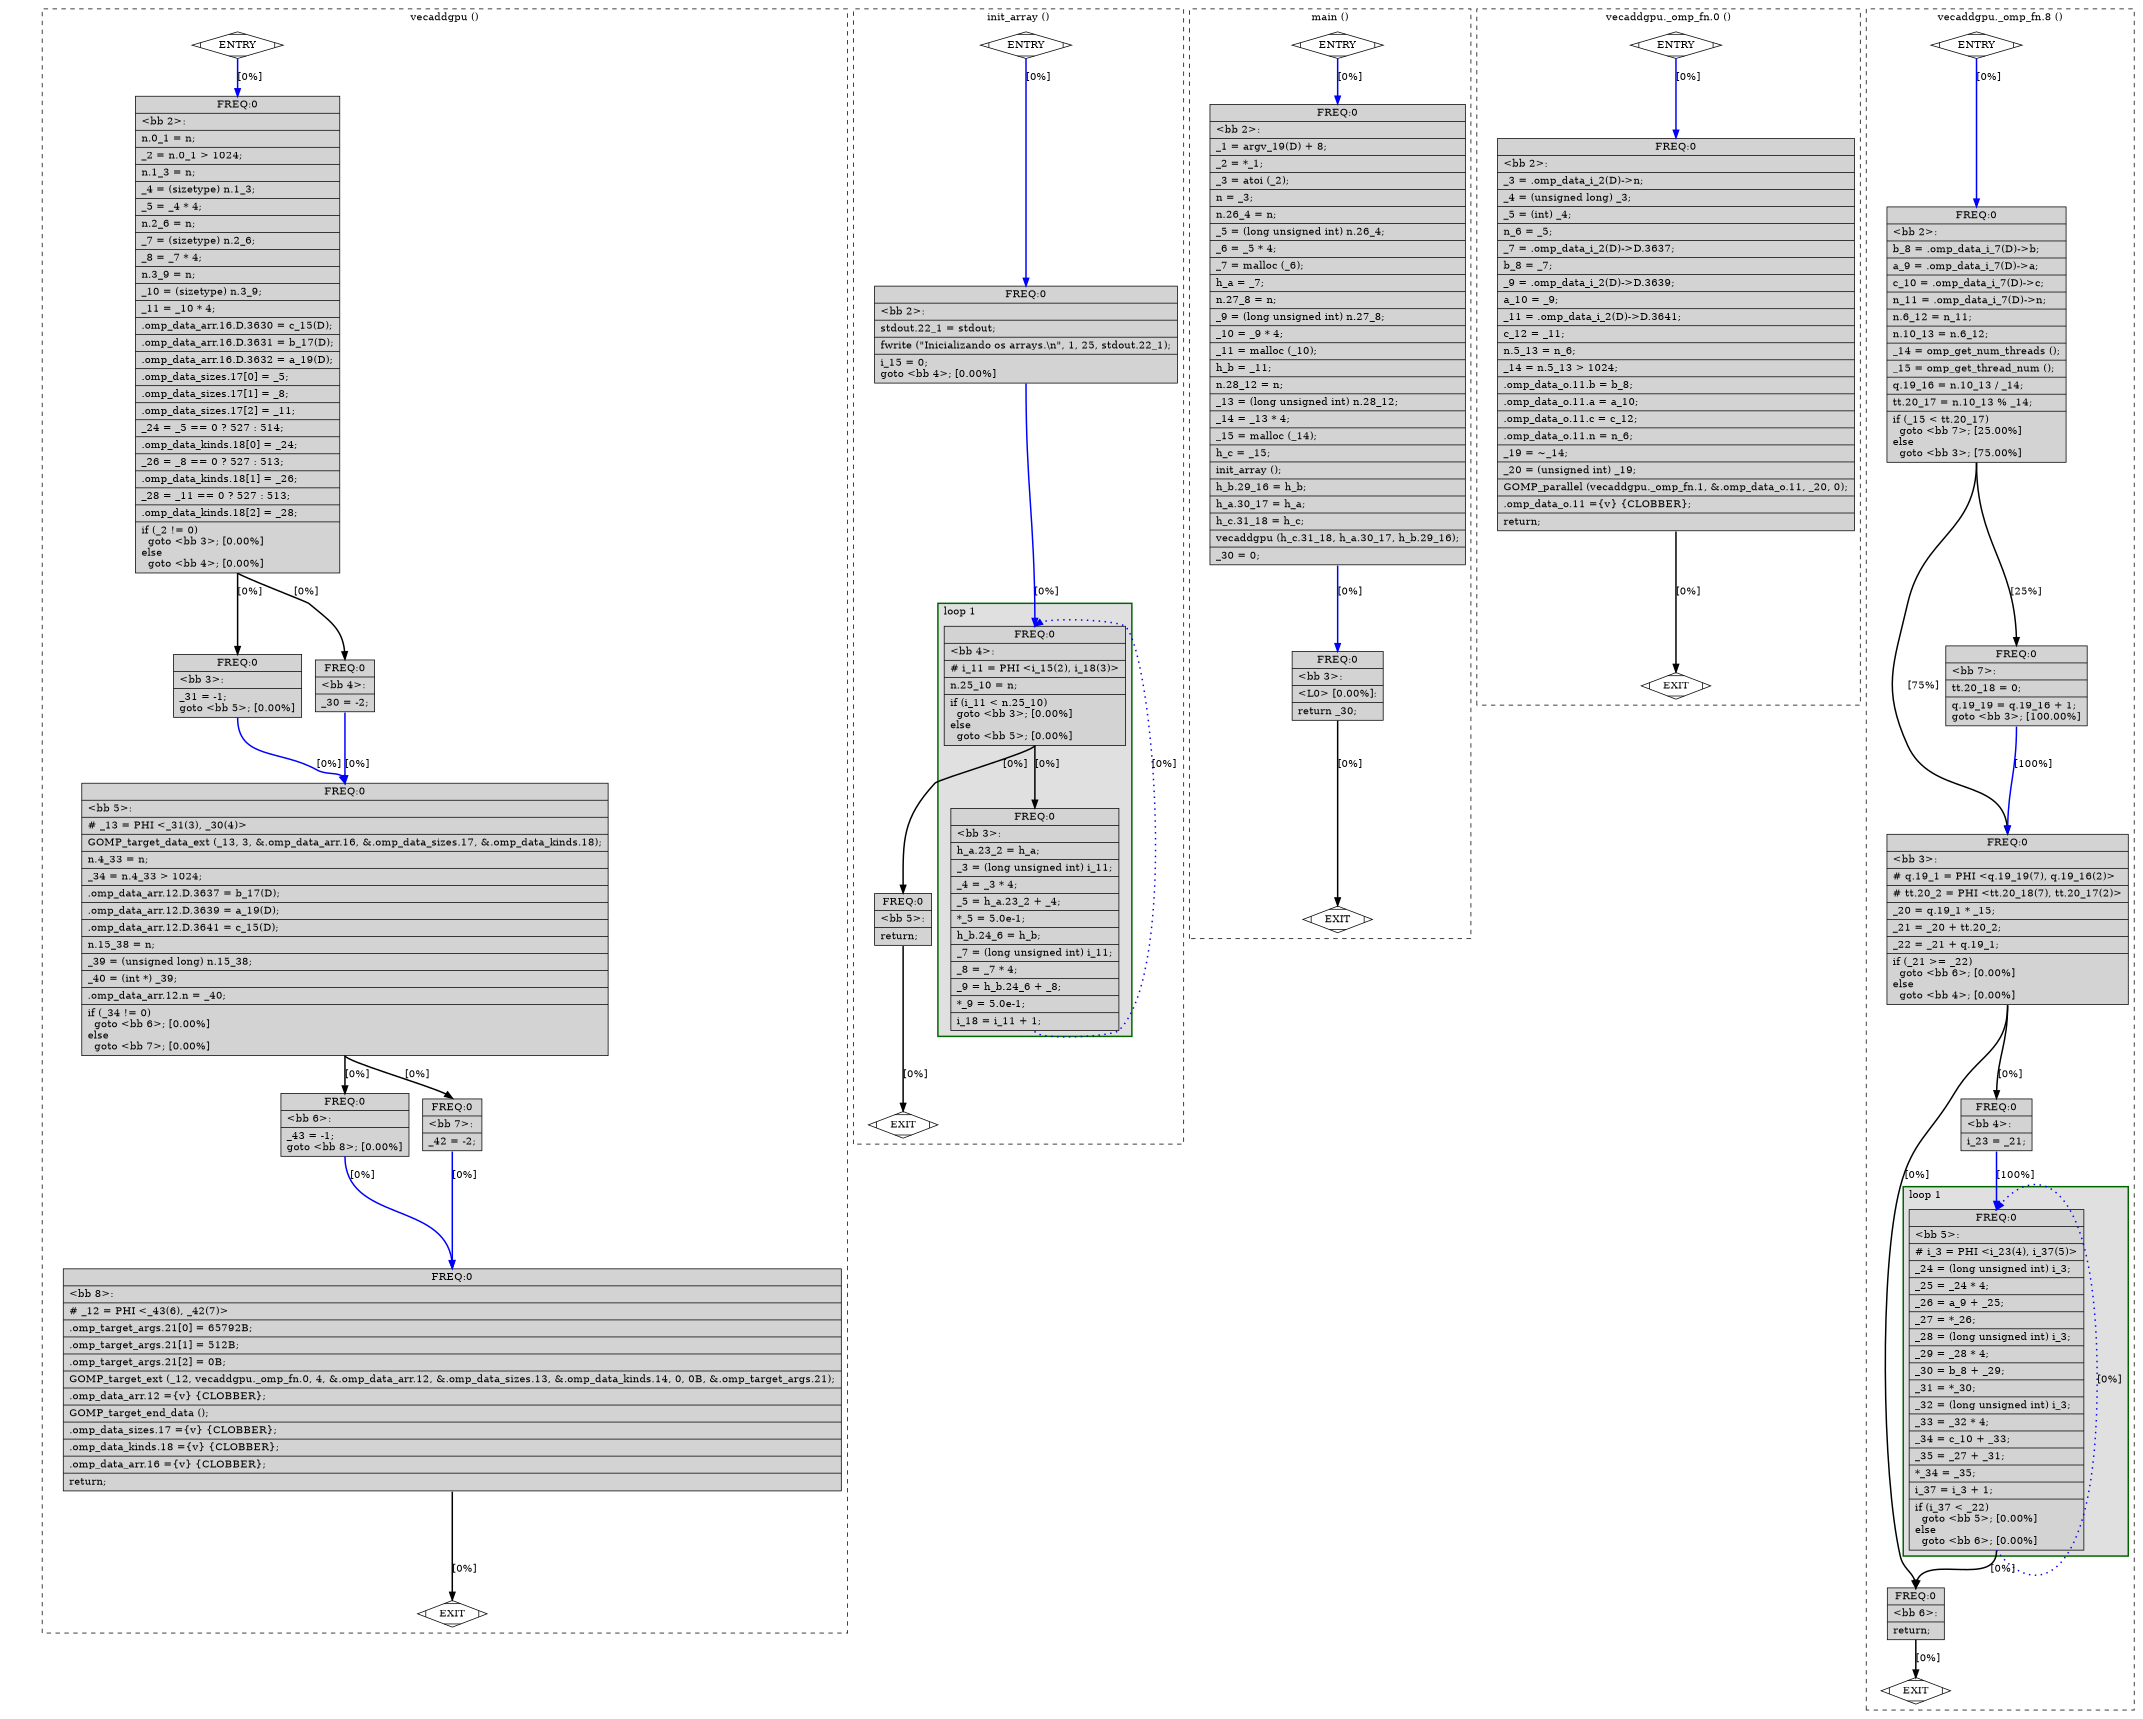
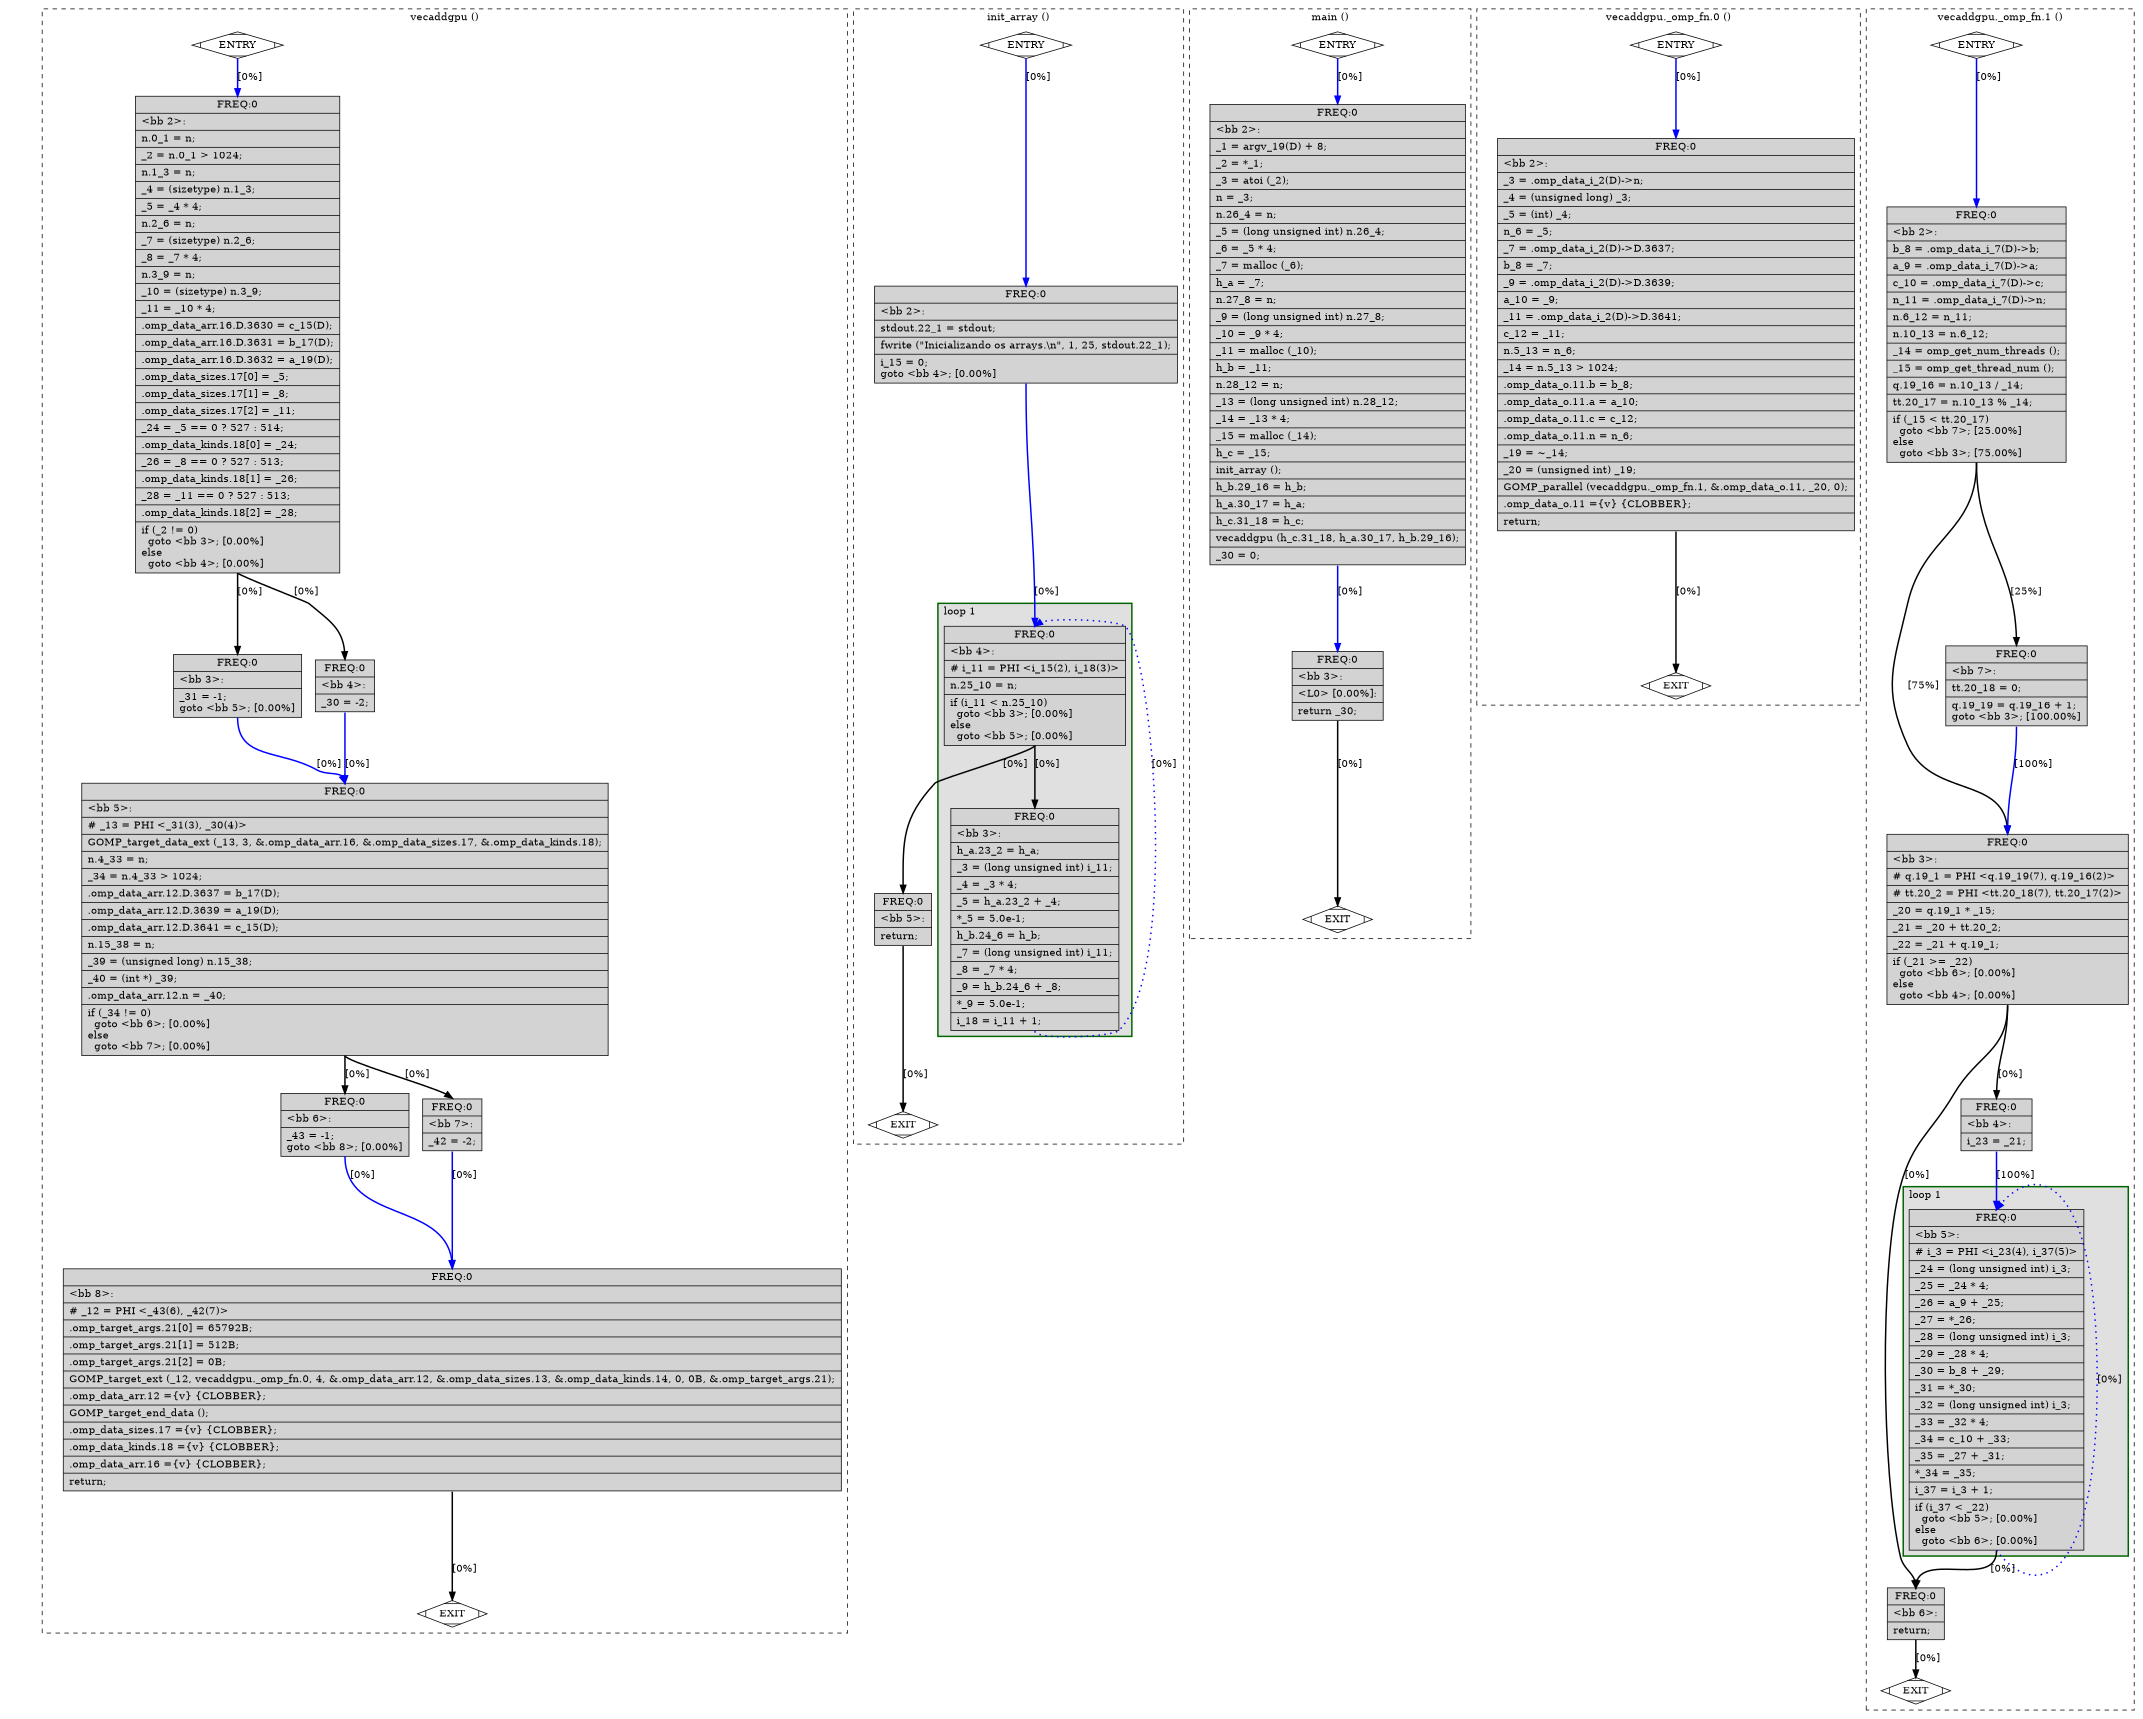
(2000, 17) -> (2000, 17)
